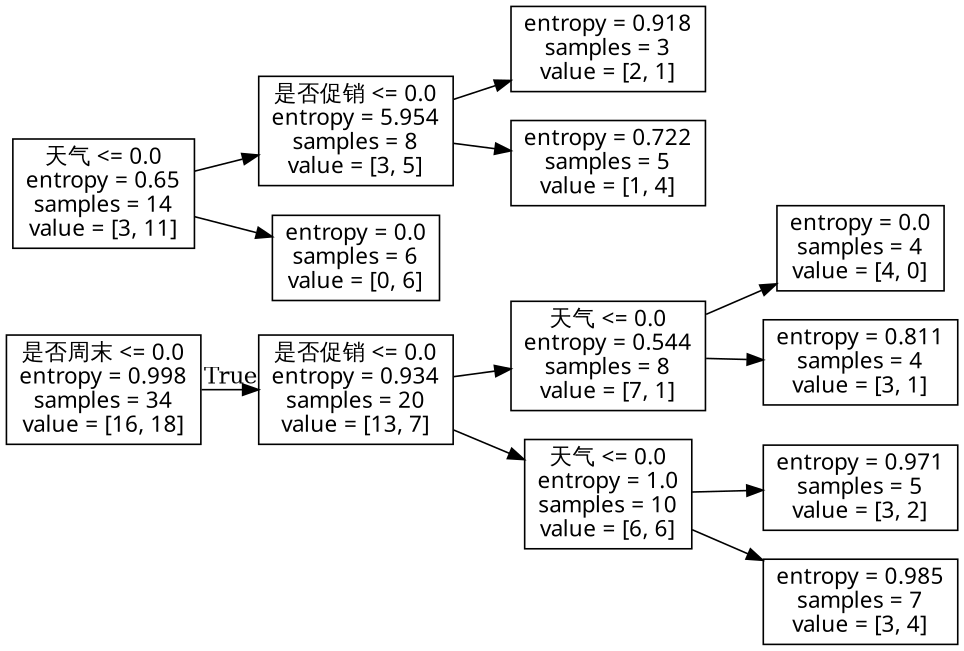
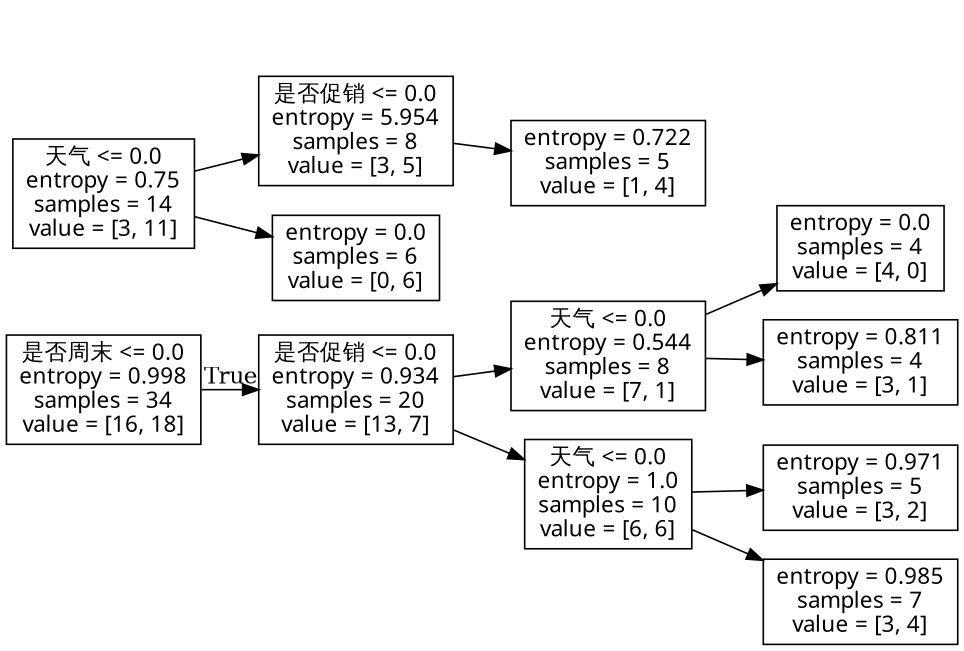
(608, 49) -> none
(104, 194) -> (104, 194)
